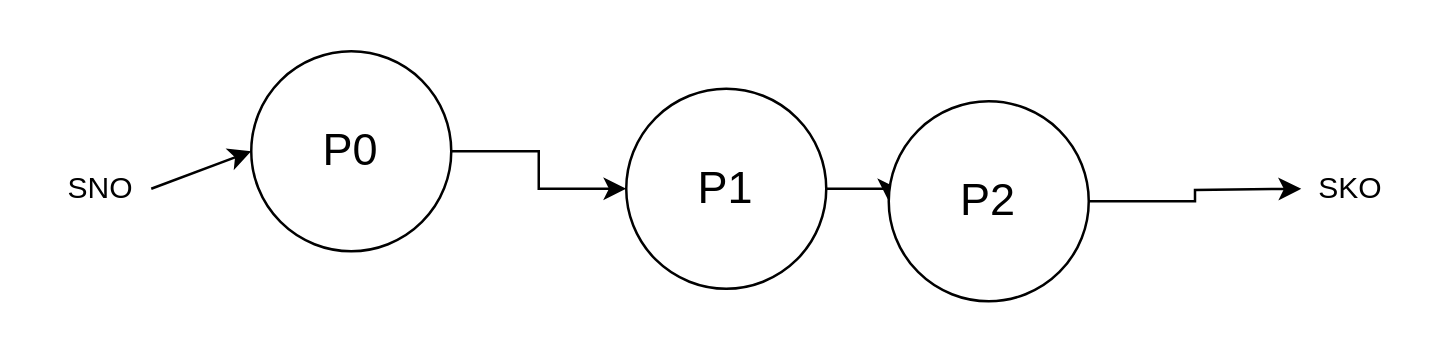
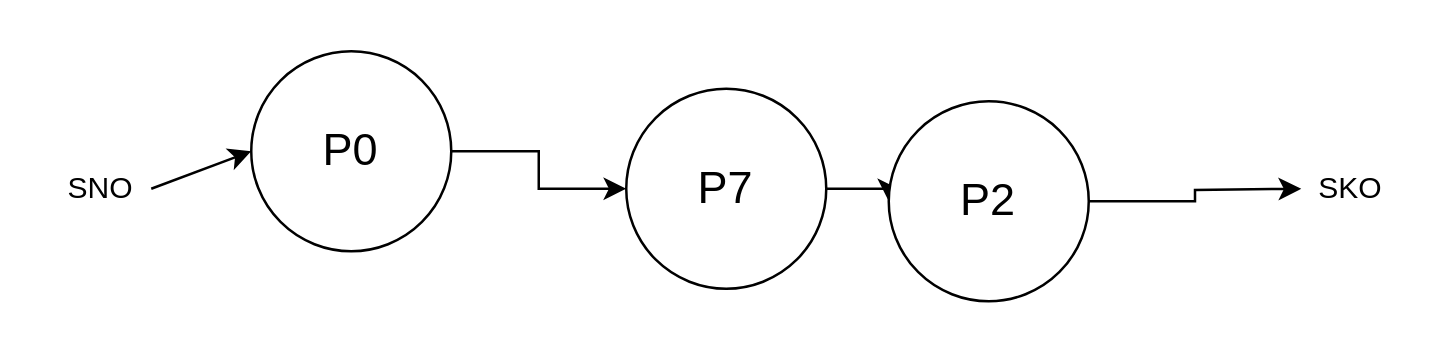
(726, 189) -> (726, 189)
